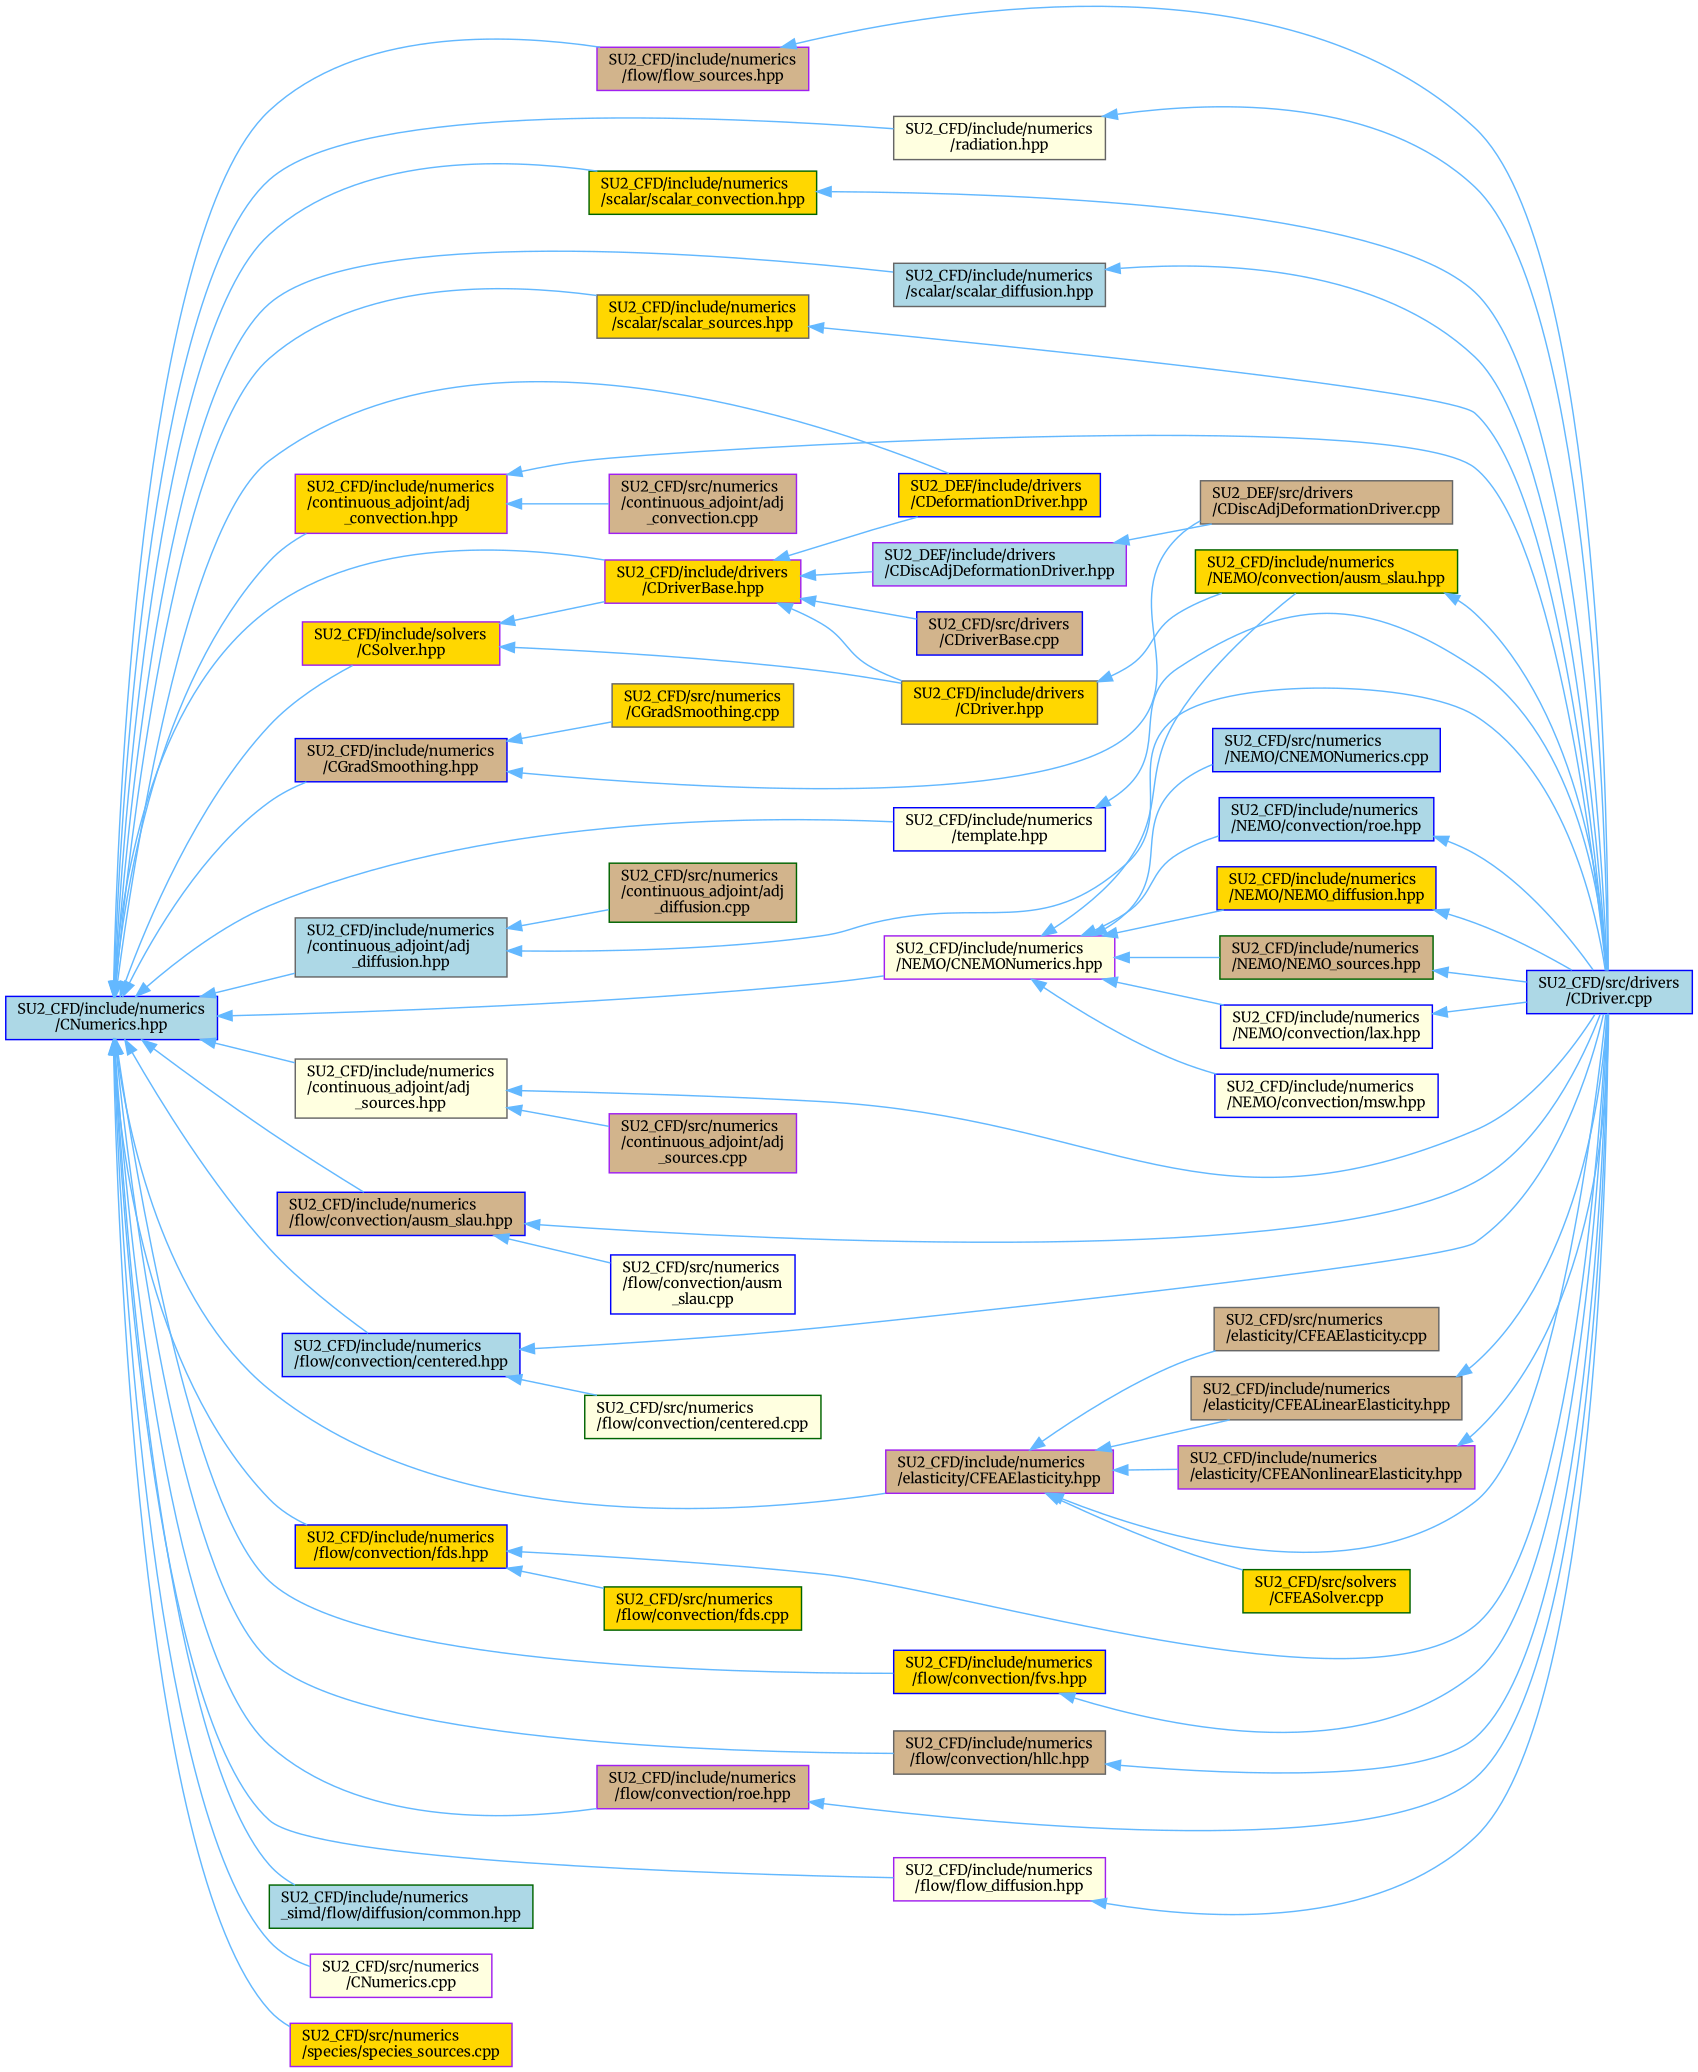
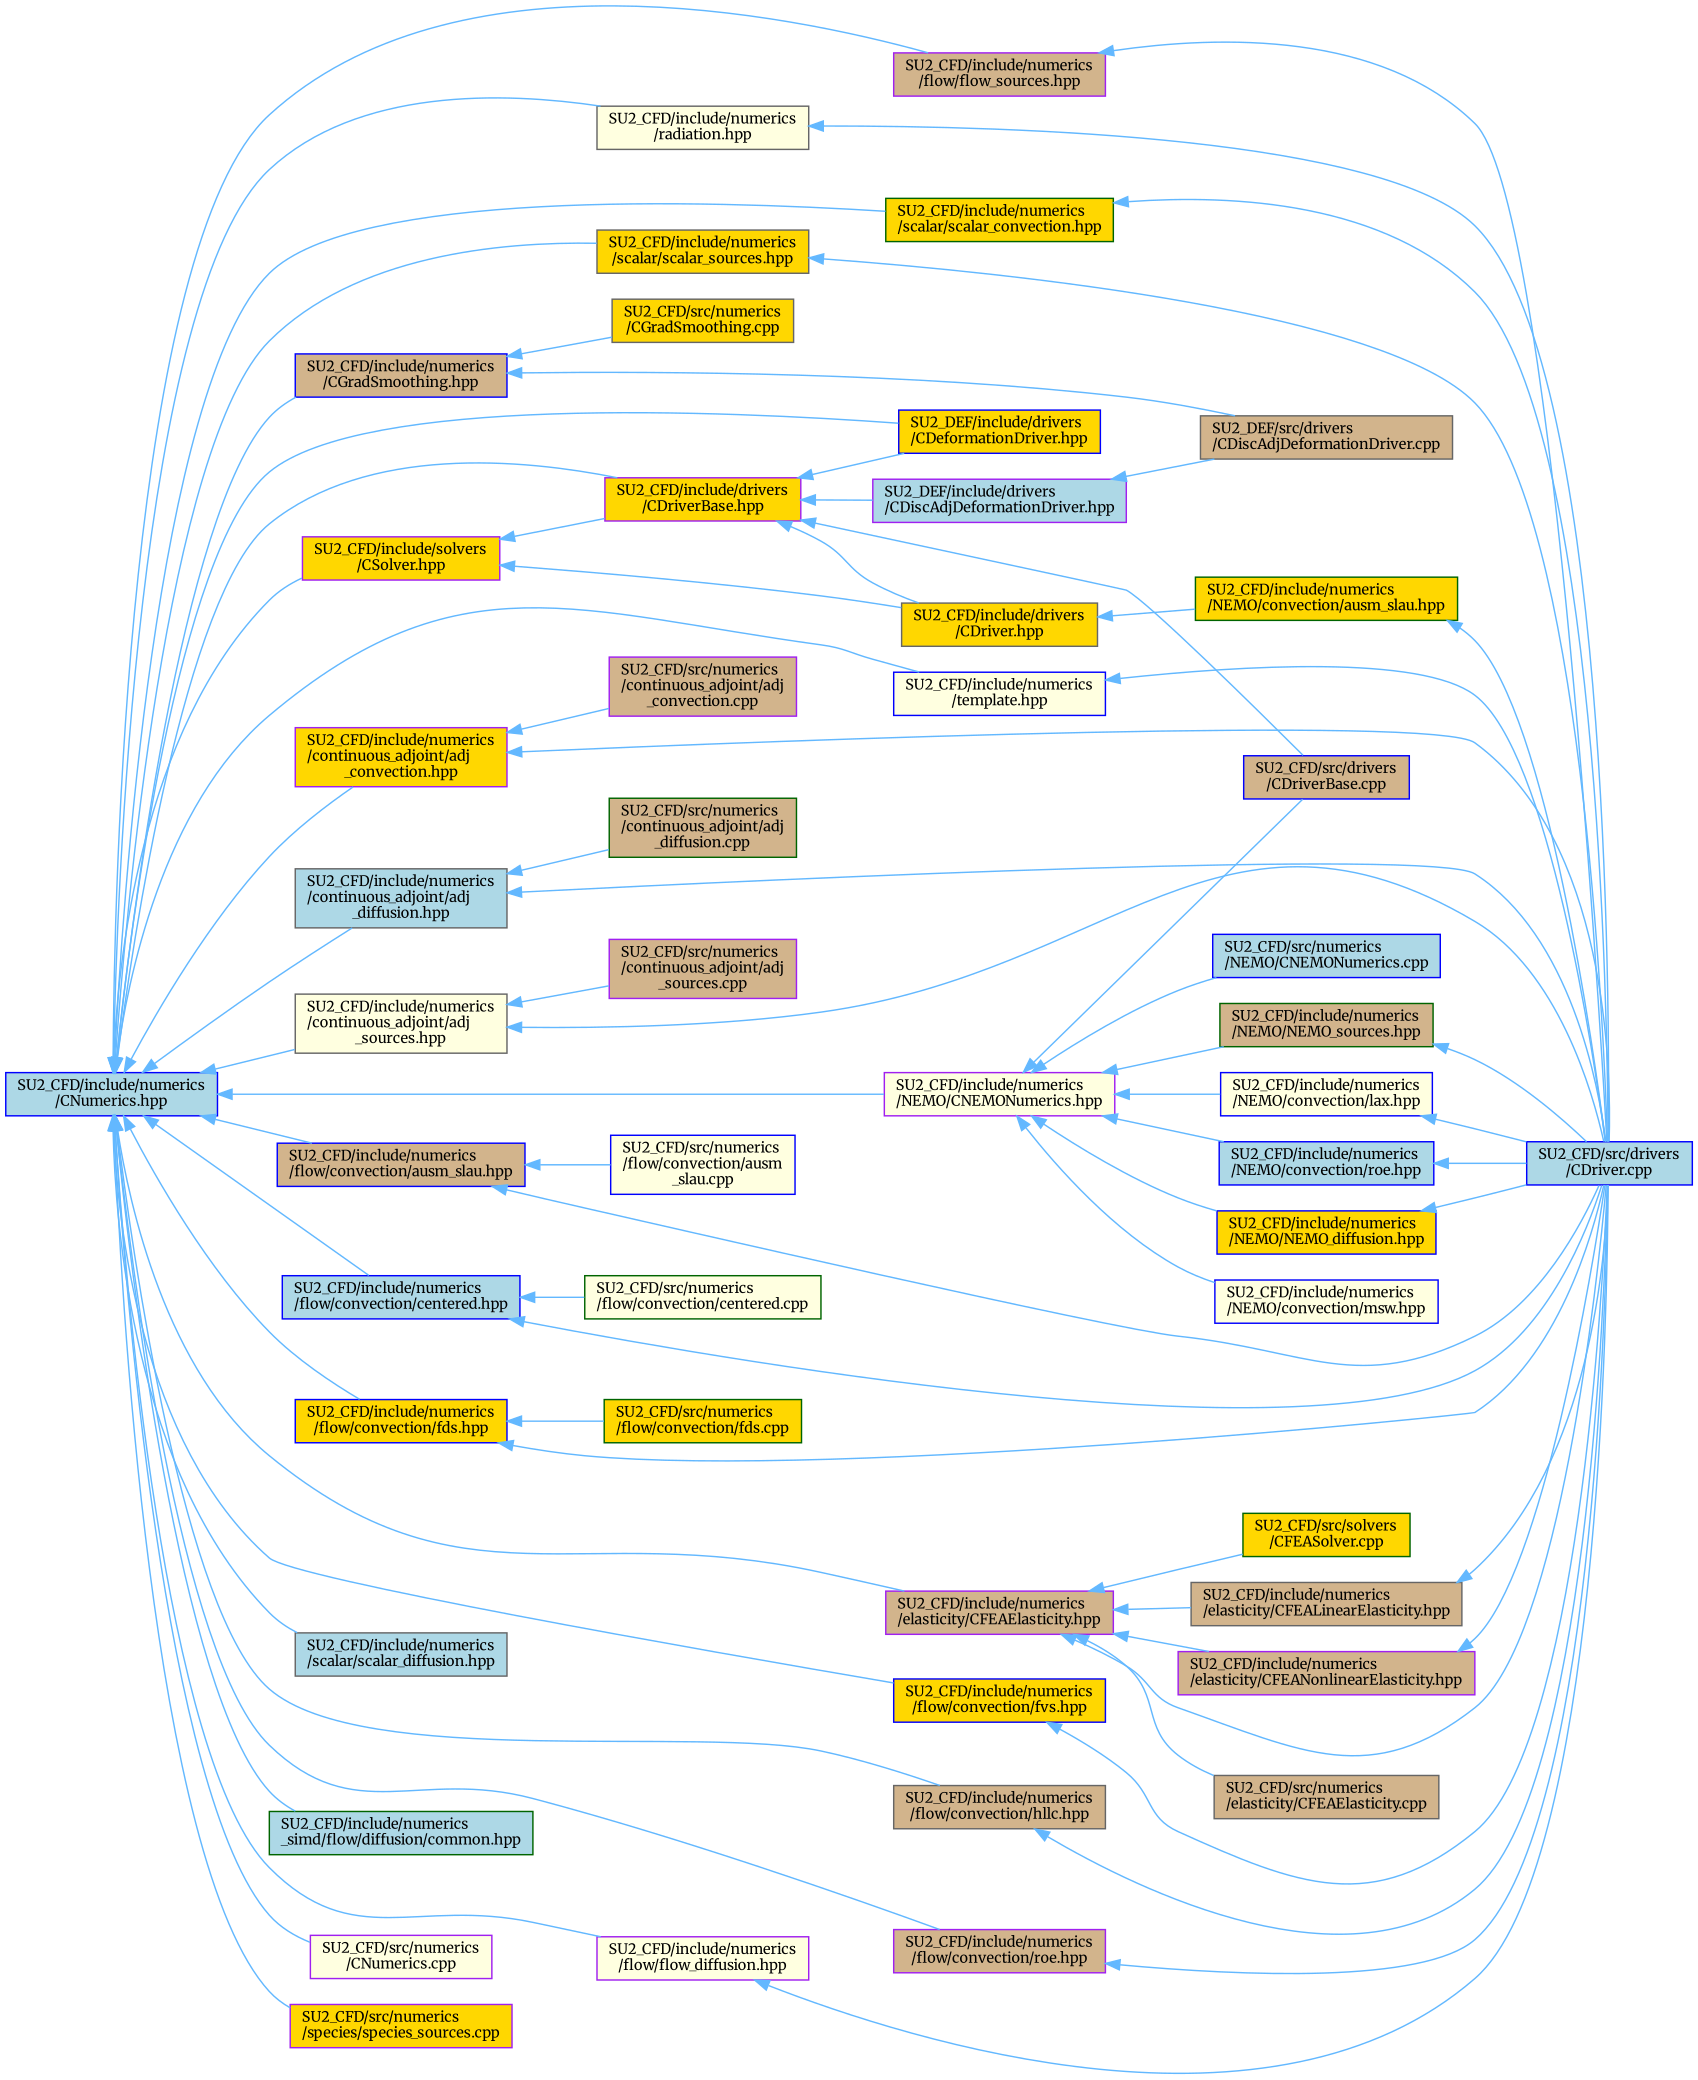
(1532, 472) -> none
(1190, 698) -> (1168, 931)
